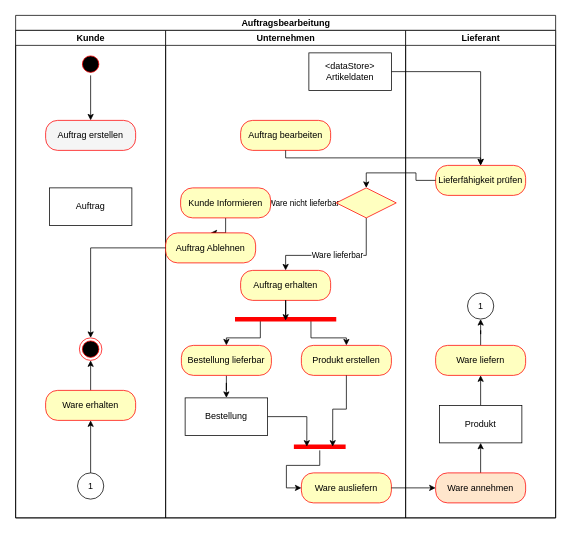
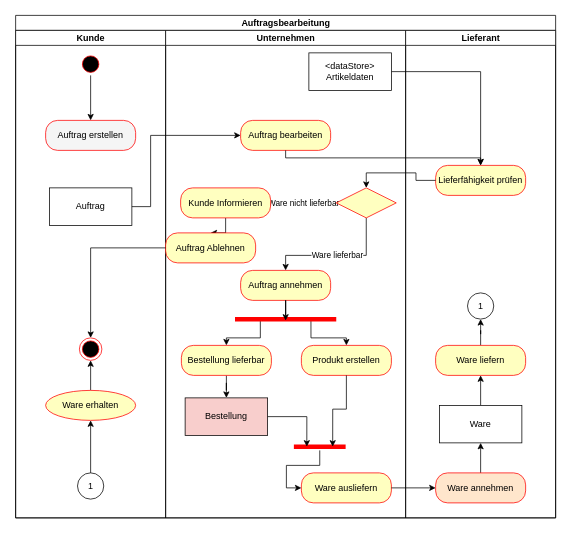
none -> (150, 137)
(285, 285) -> (285, 285)
(90, 405) -> (90, 405)
(226, 417) -> (226, 417)
(480, 424) -> (480, 424)
